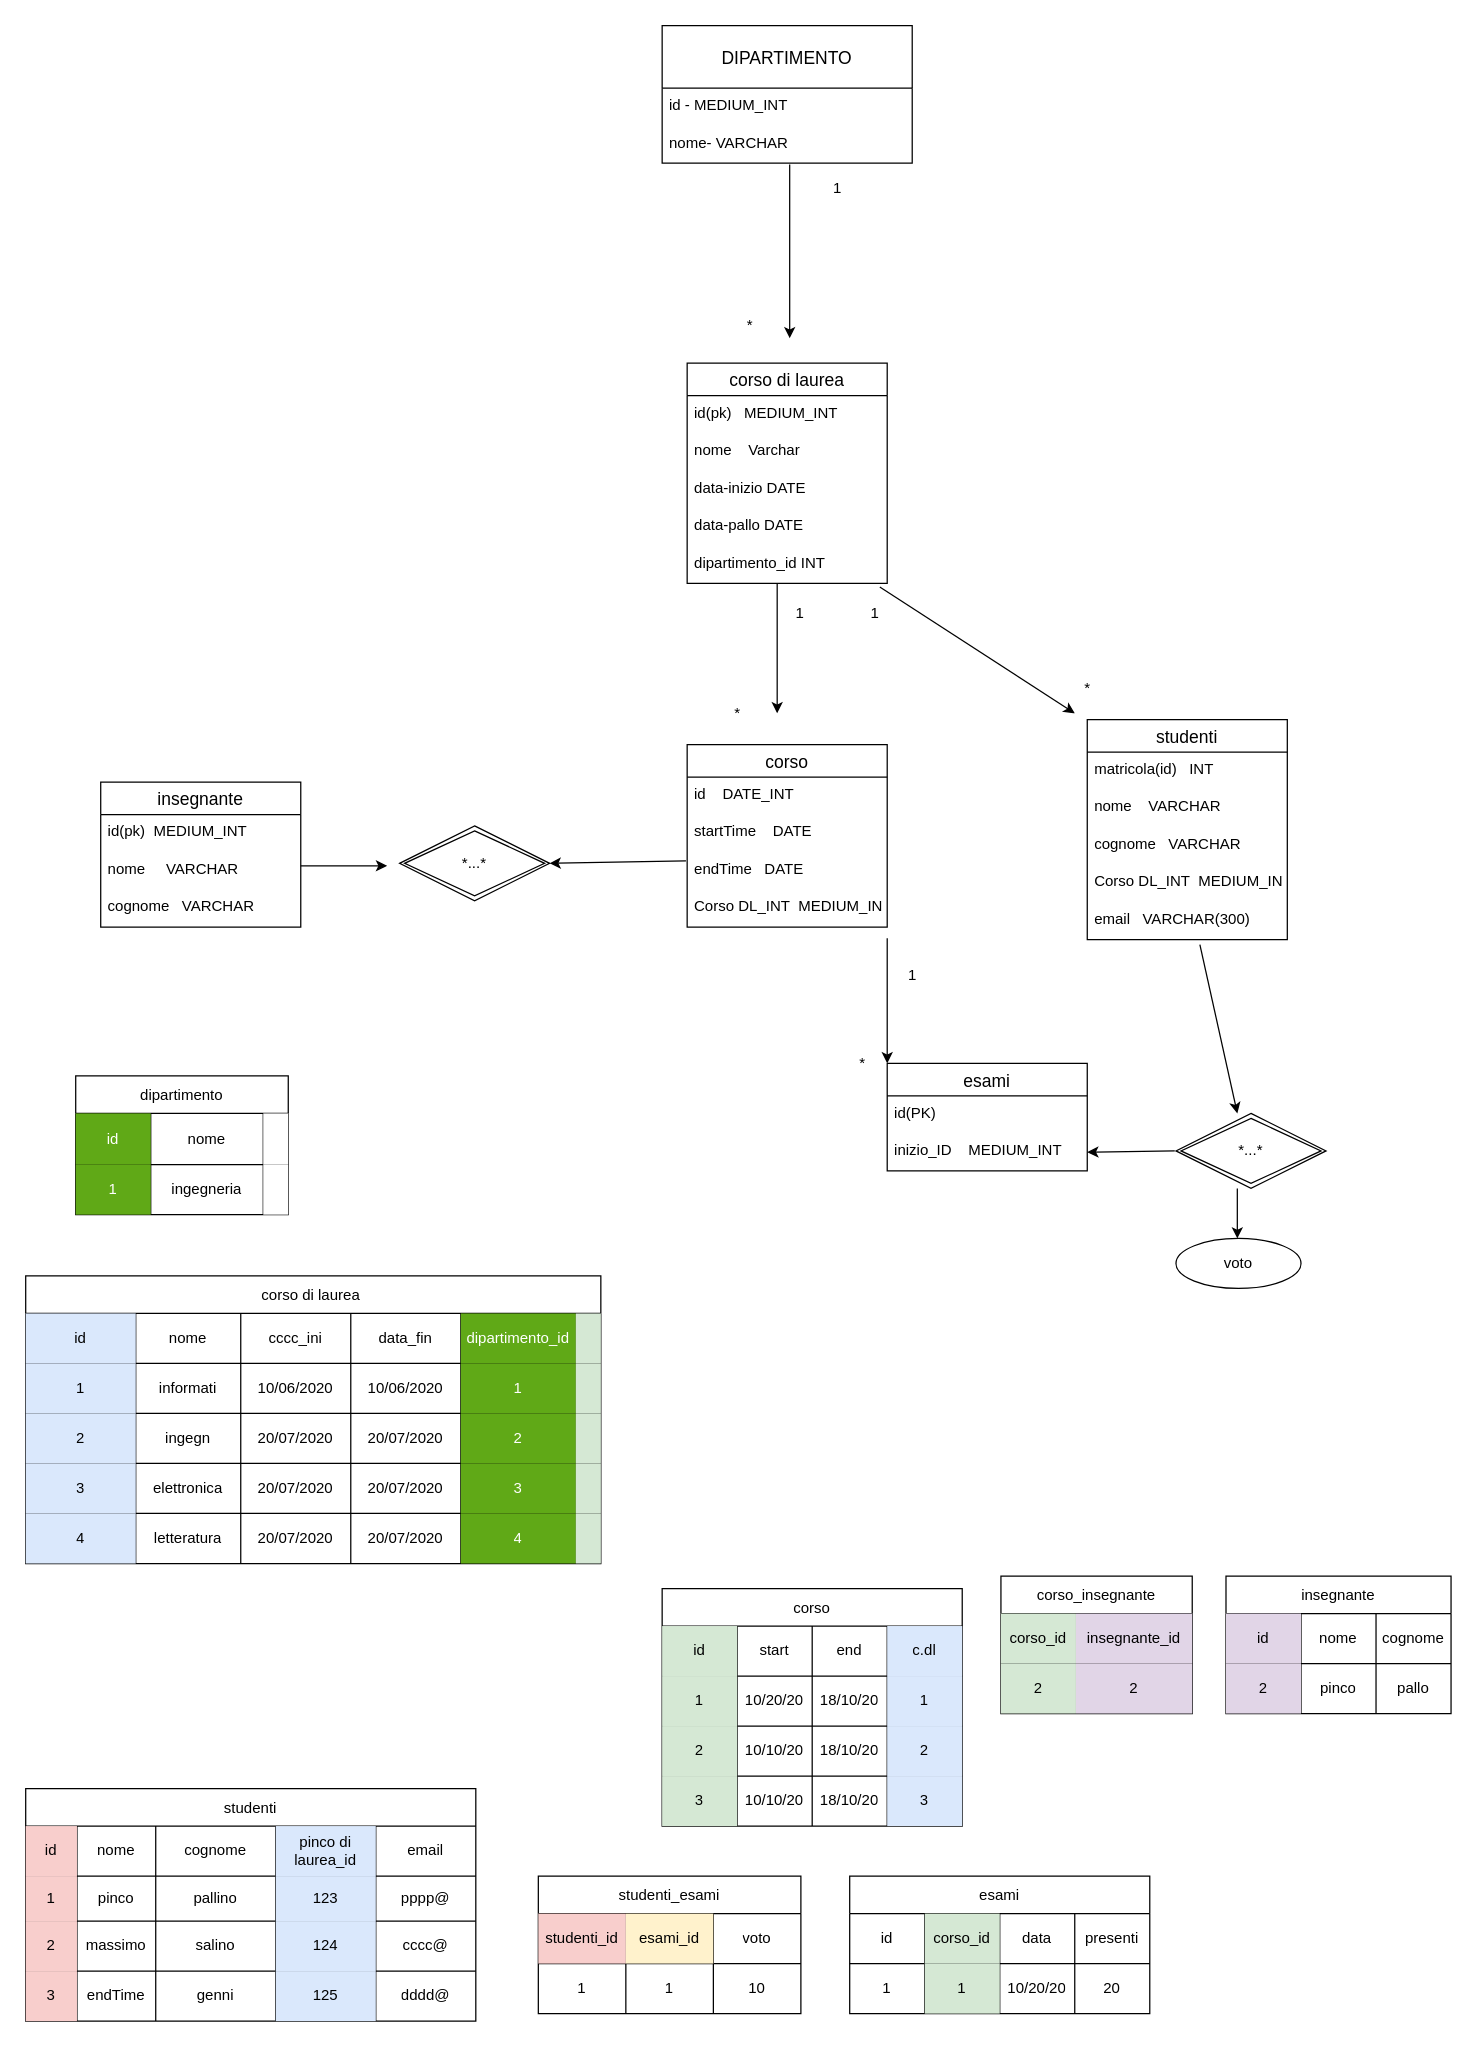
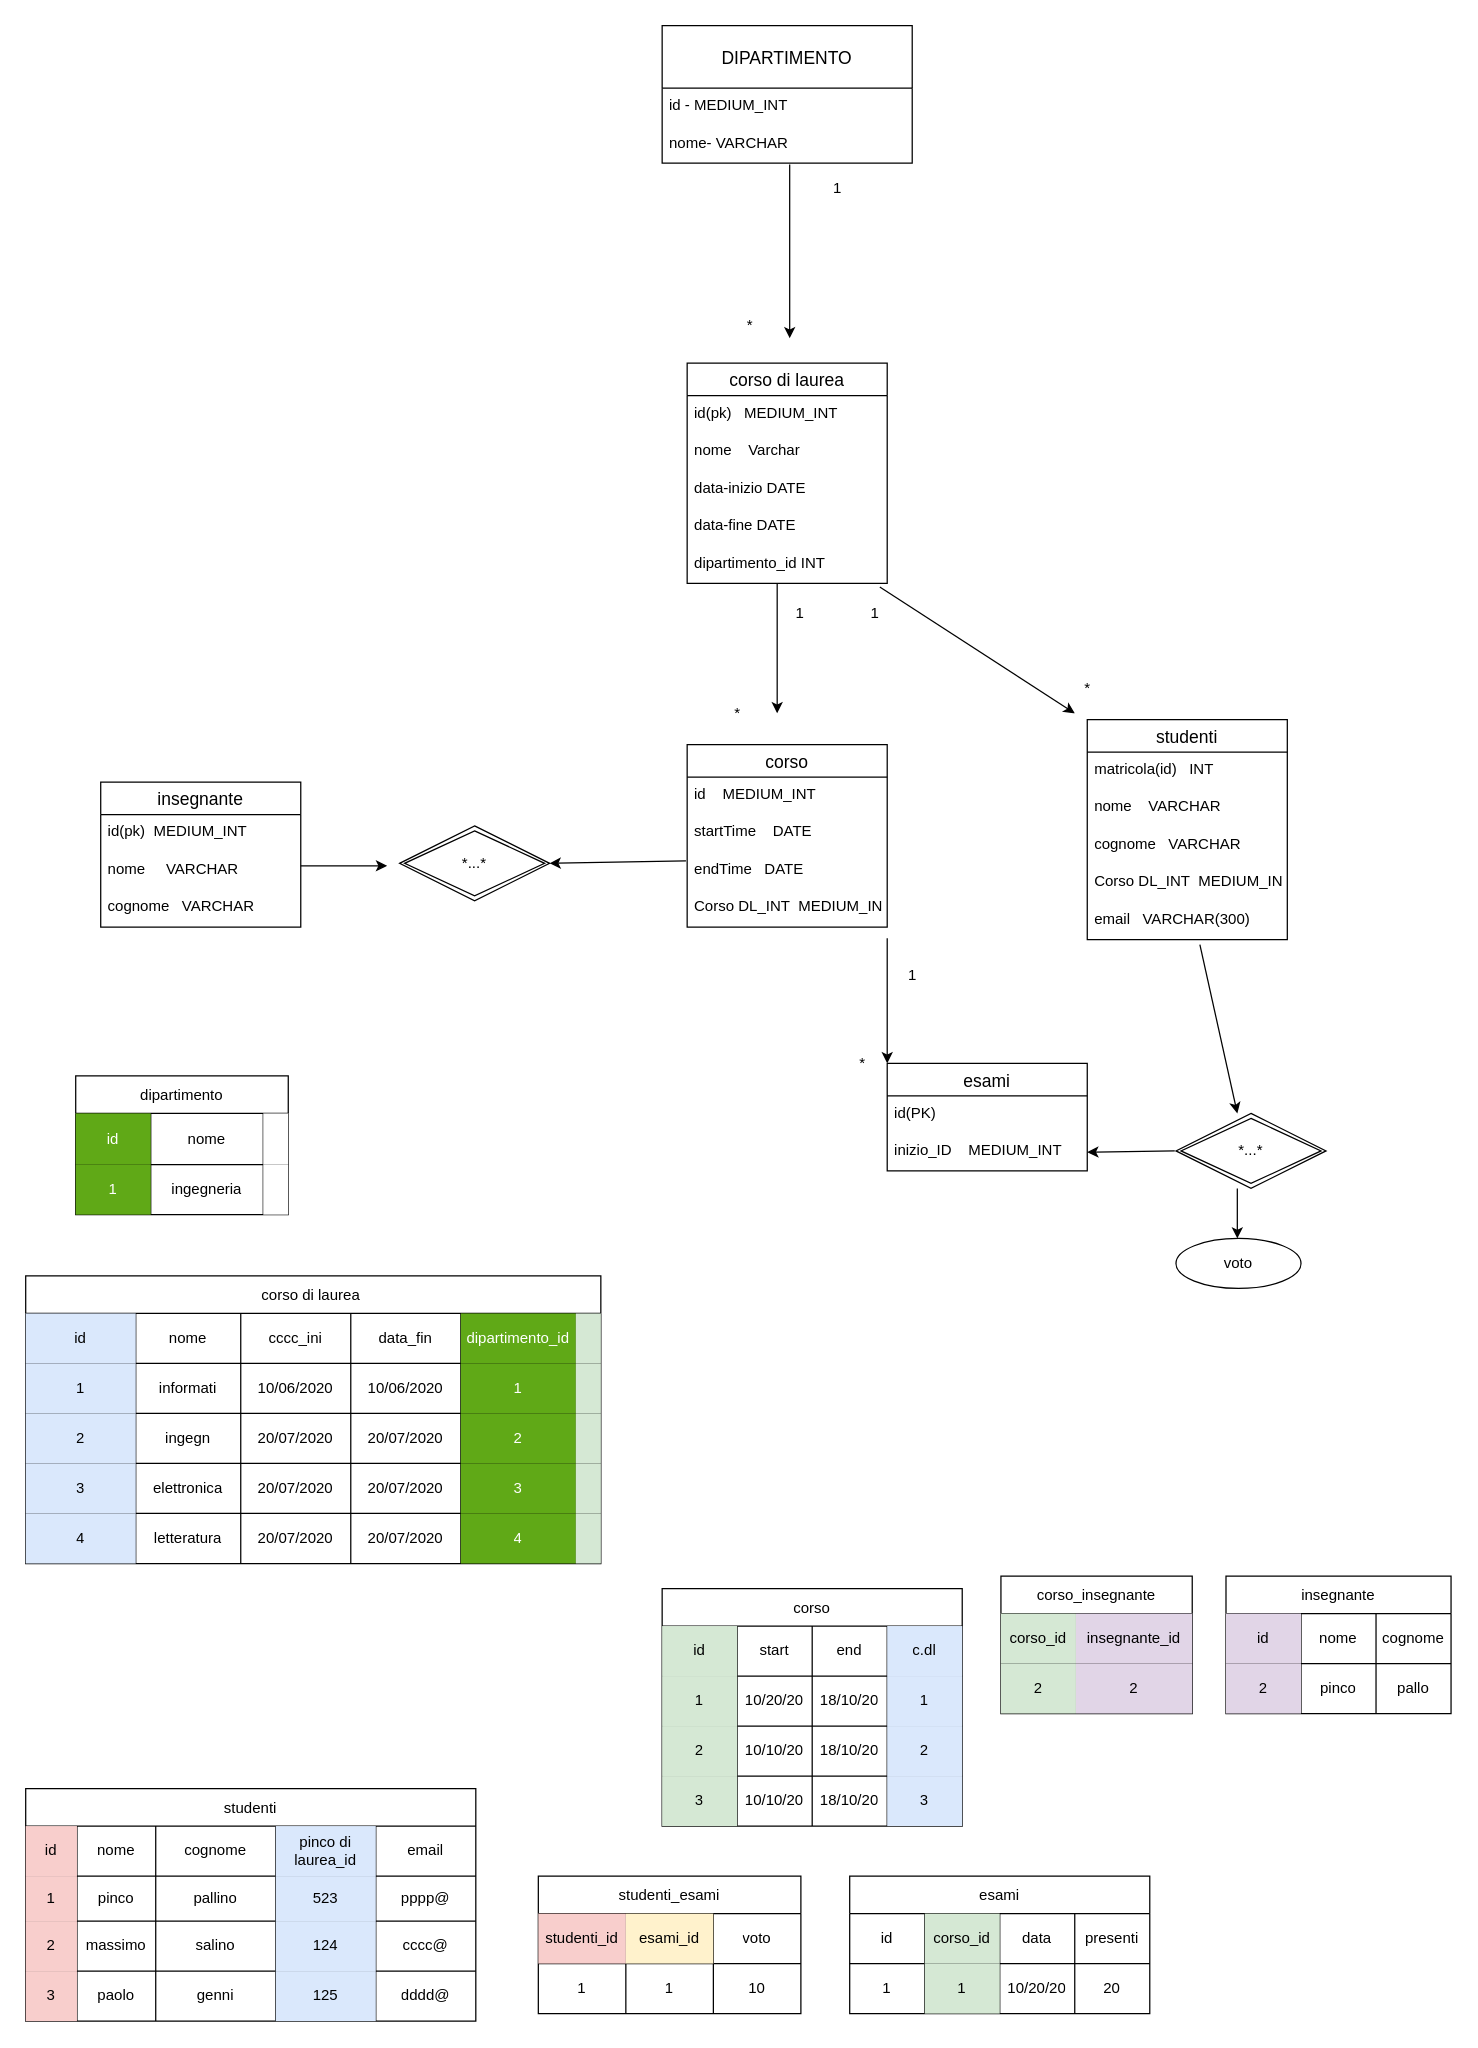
(751, 525) -> (749, 525)
(747, 794) -> (755, 794)
(326, 1898) -> (326, 1898)
(116, 1996) -> (116, 1996)
